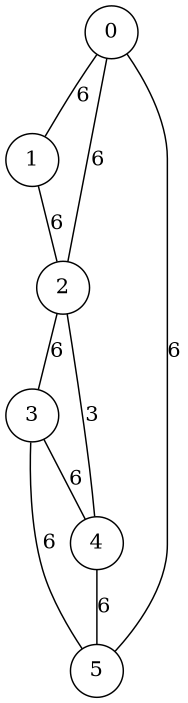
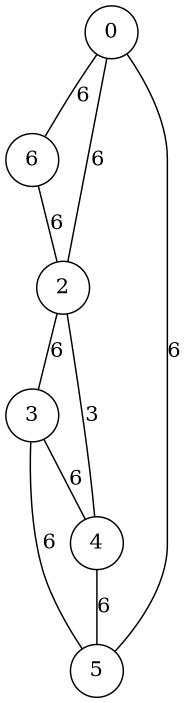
(32, 160) -> (32, 160)
